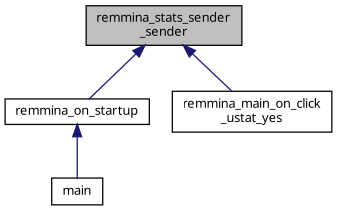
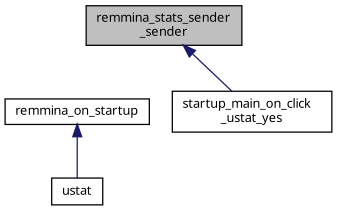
(112, 77) -> none
(252, 112) -> (252, 112)
(77, 191) -> (77, 191)
